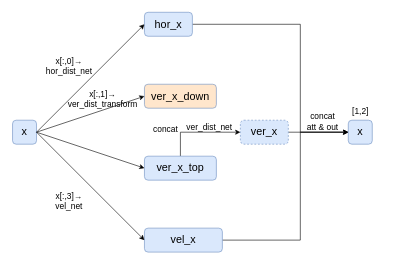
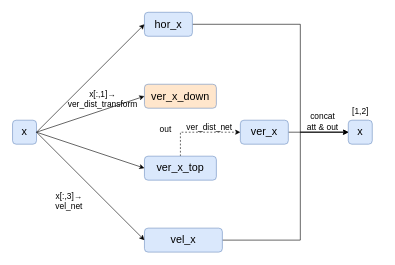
(69, 66) -> none
(166, 129) -> (166, 129)
(196, 132) -> (196, 132)
(264, 132) -> (264, 132)
